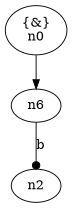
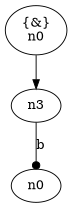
(36, 106) -> (36, 106)
(36, 186) -> (36, 186)
